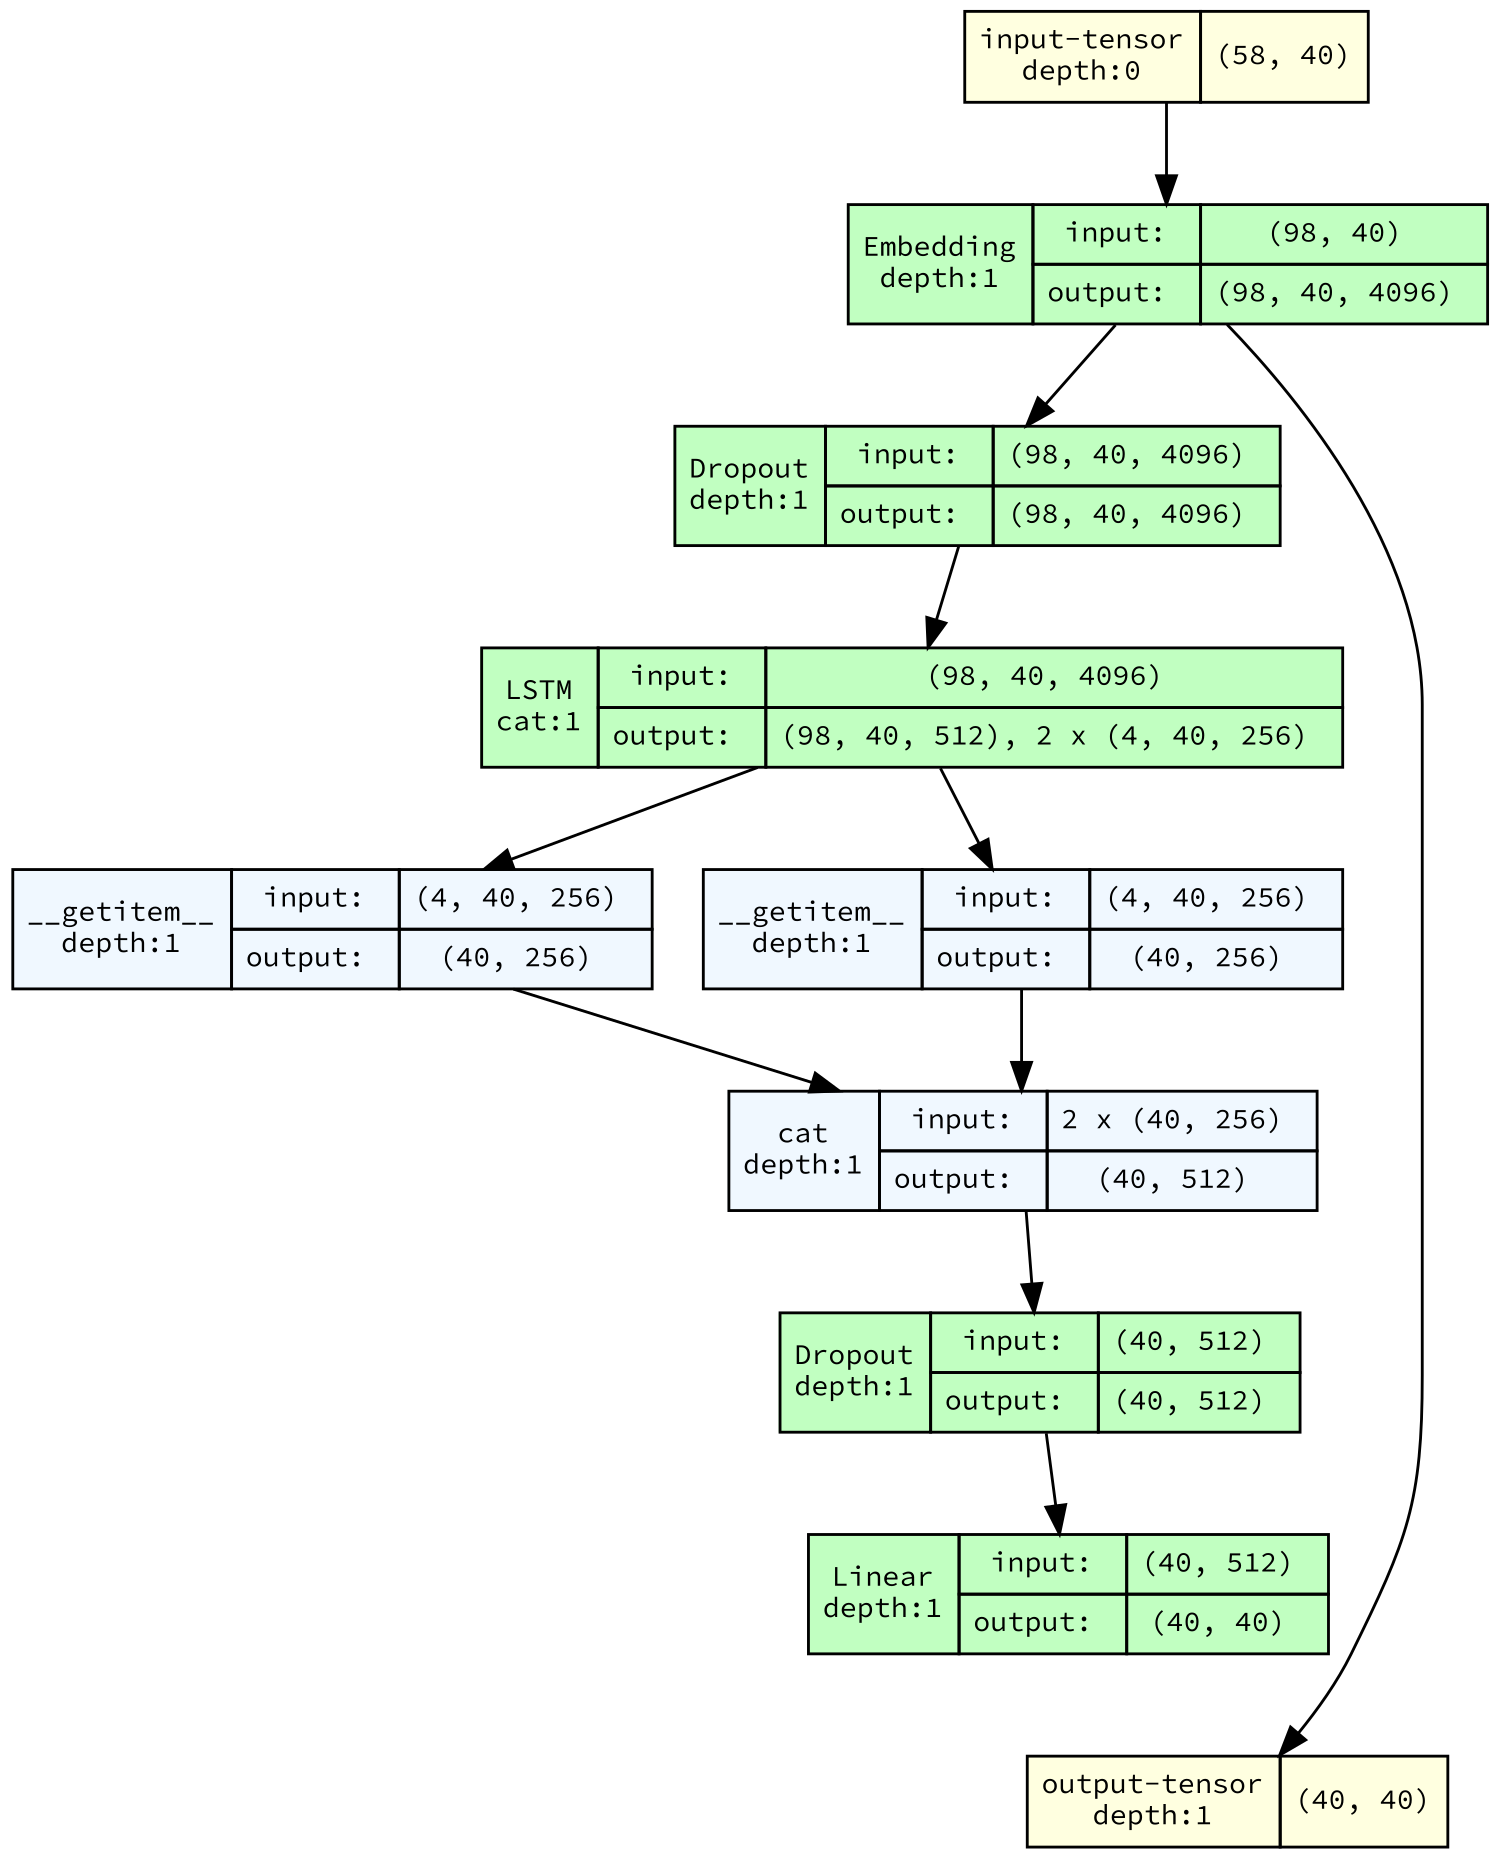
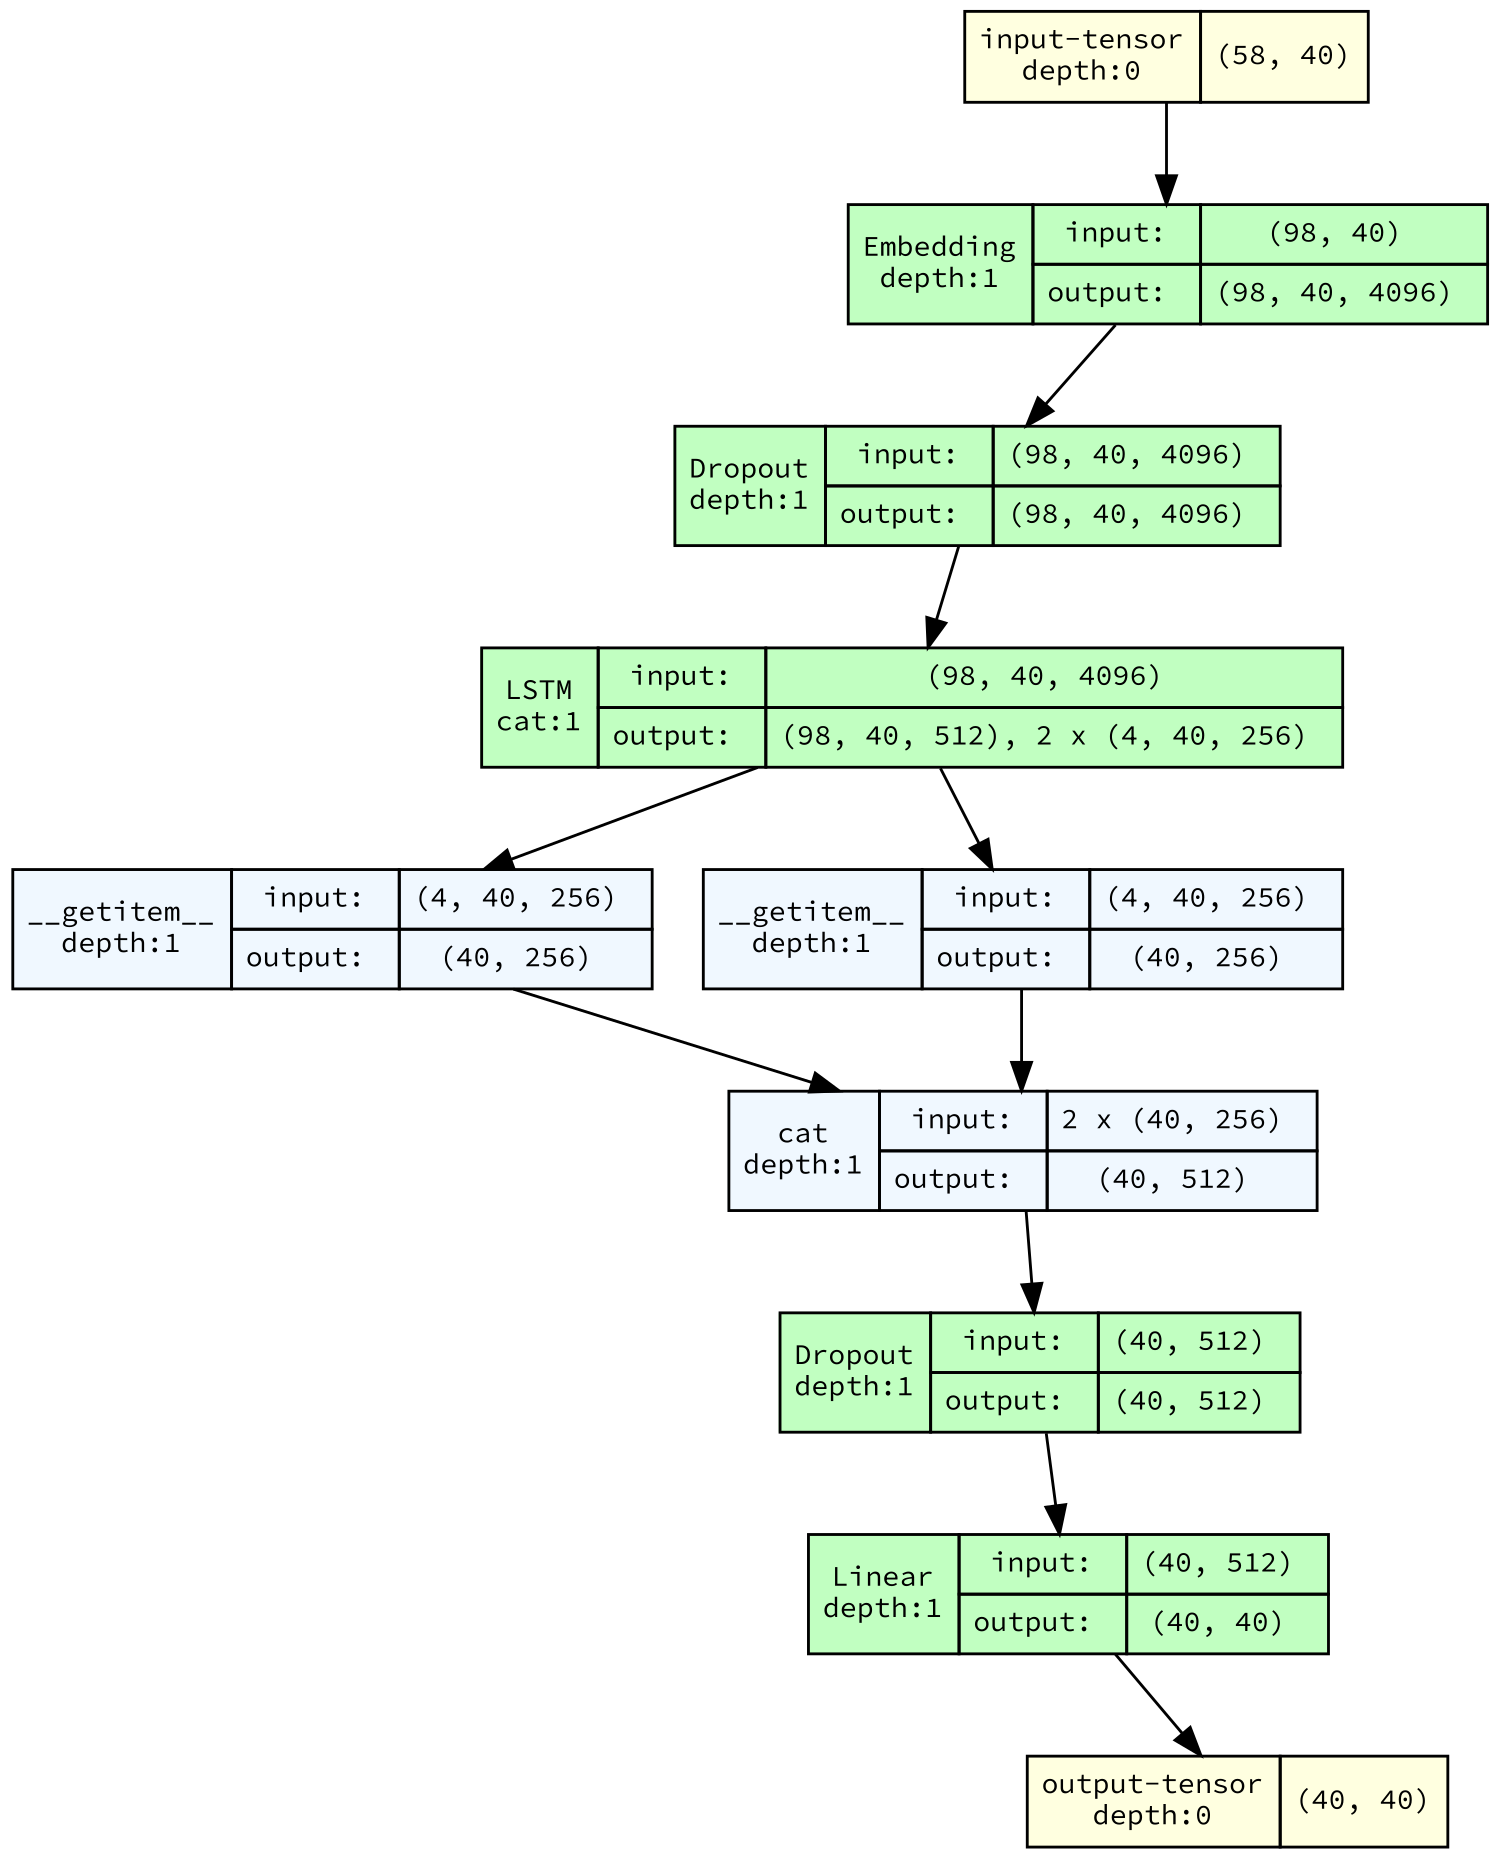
(1422, 1015) -> (1149, 1694)
(1154, 1816) -> (1154, 1816)
